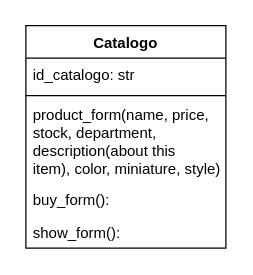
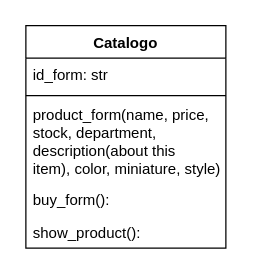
(92, 75) -> (77, 75)
(81, 233) -> (94, 233)
